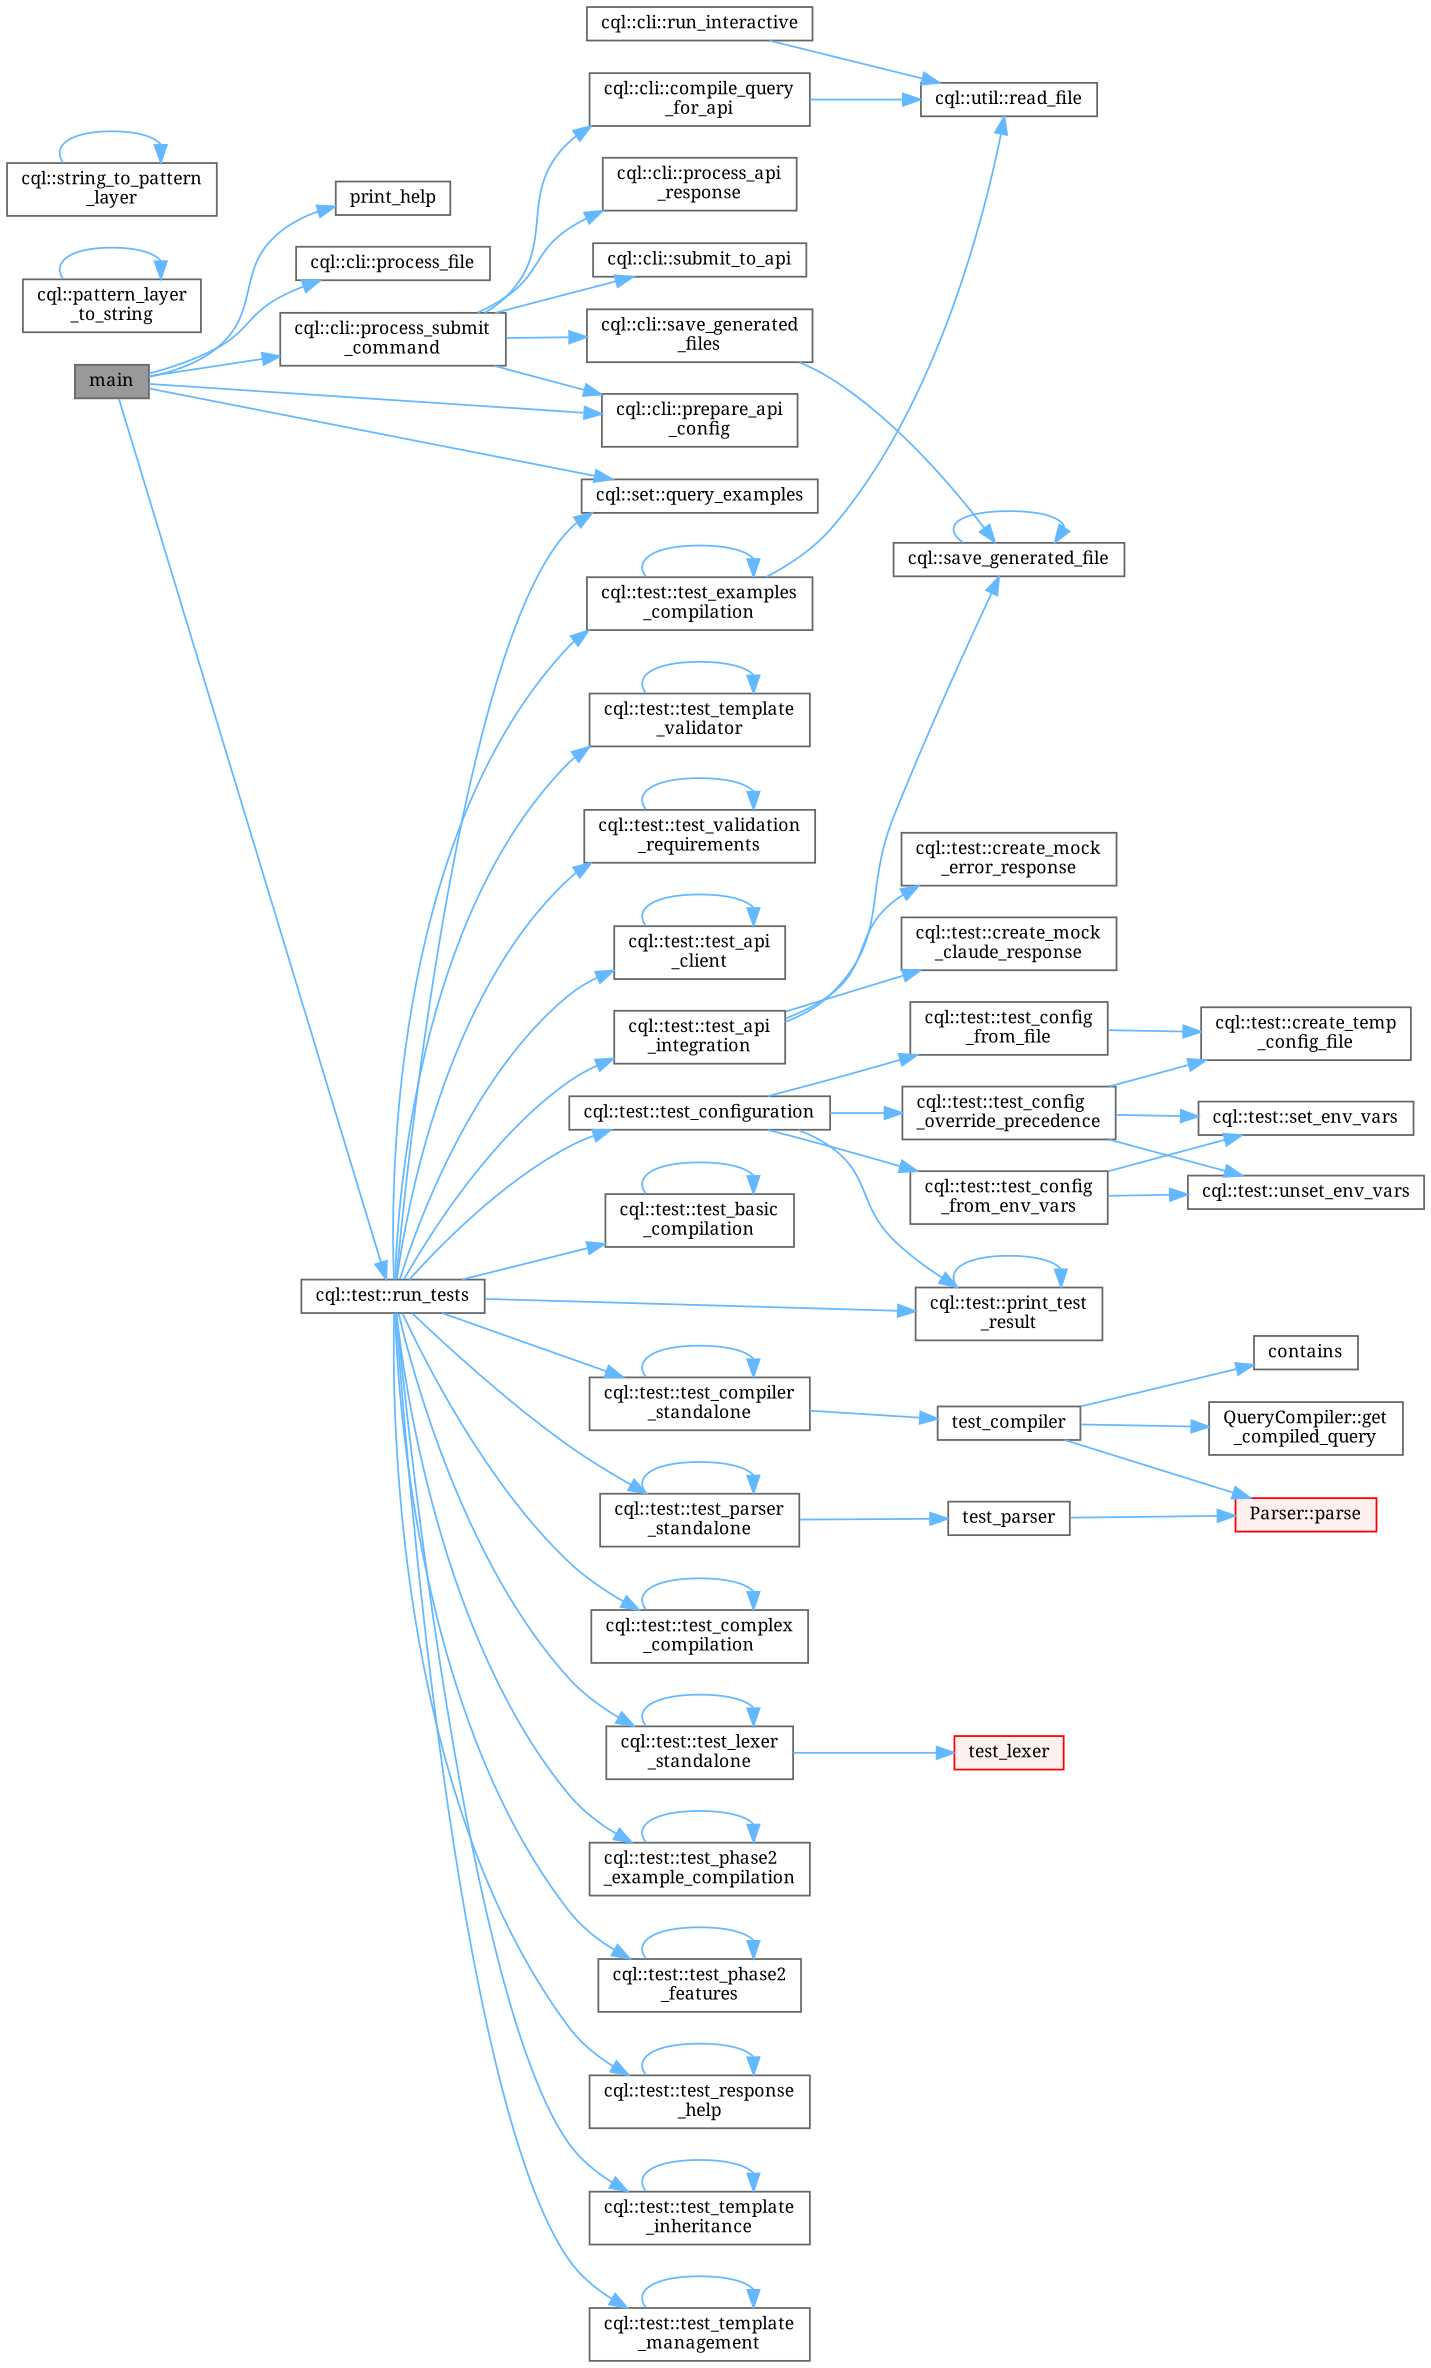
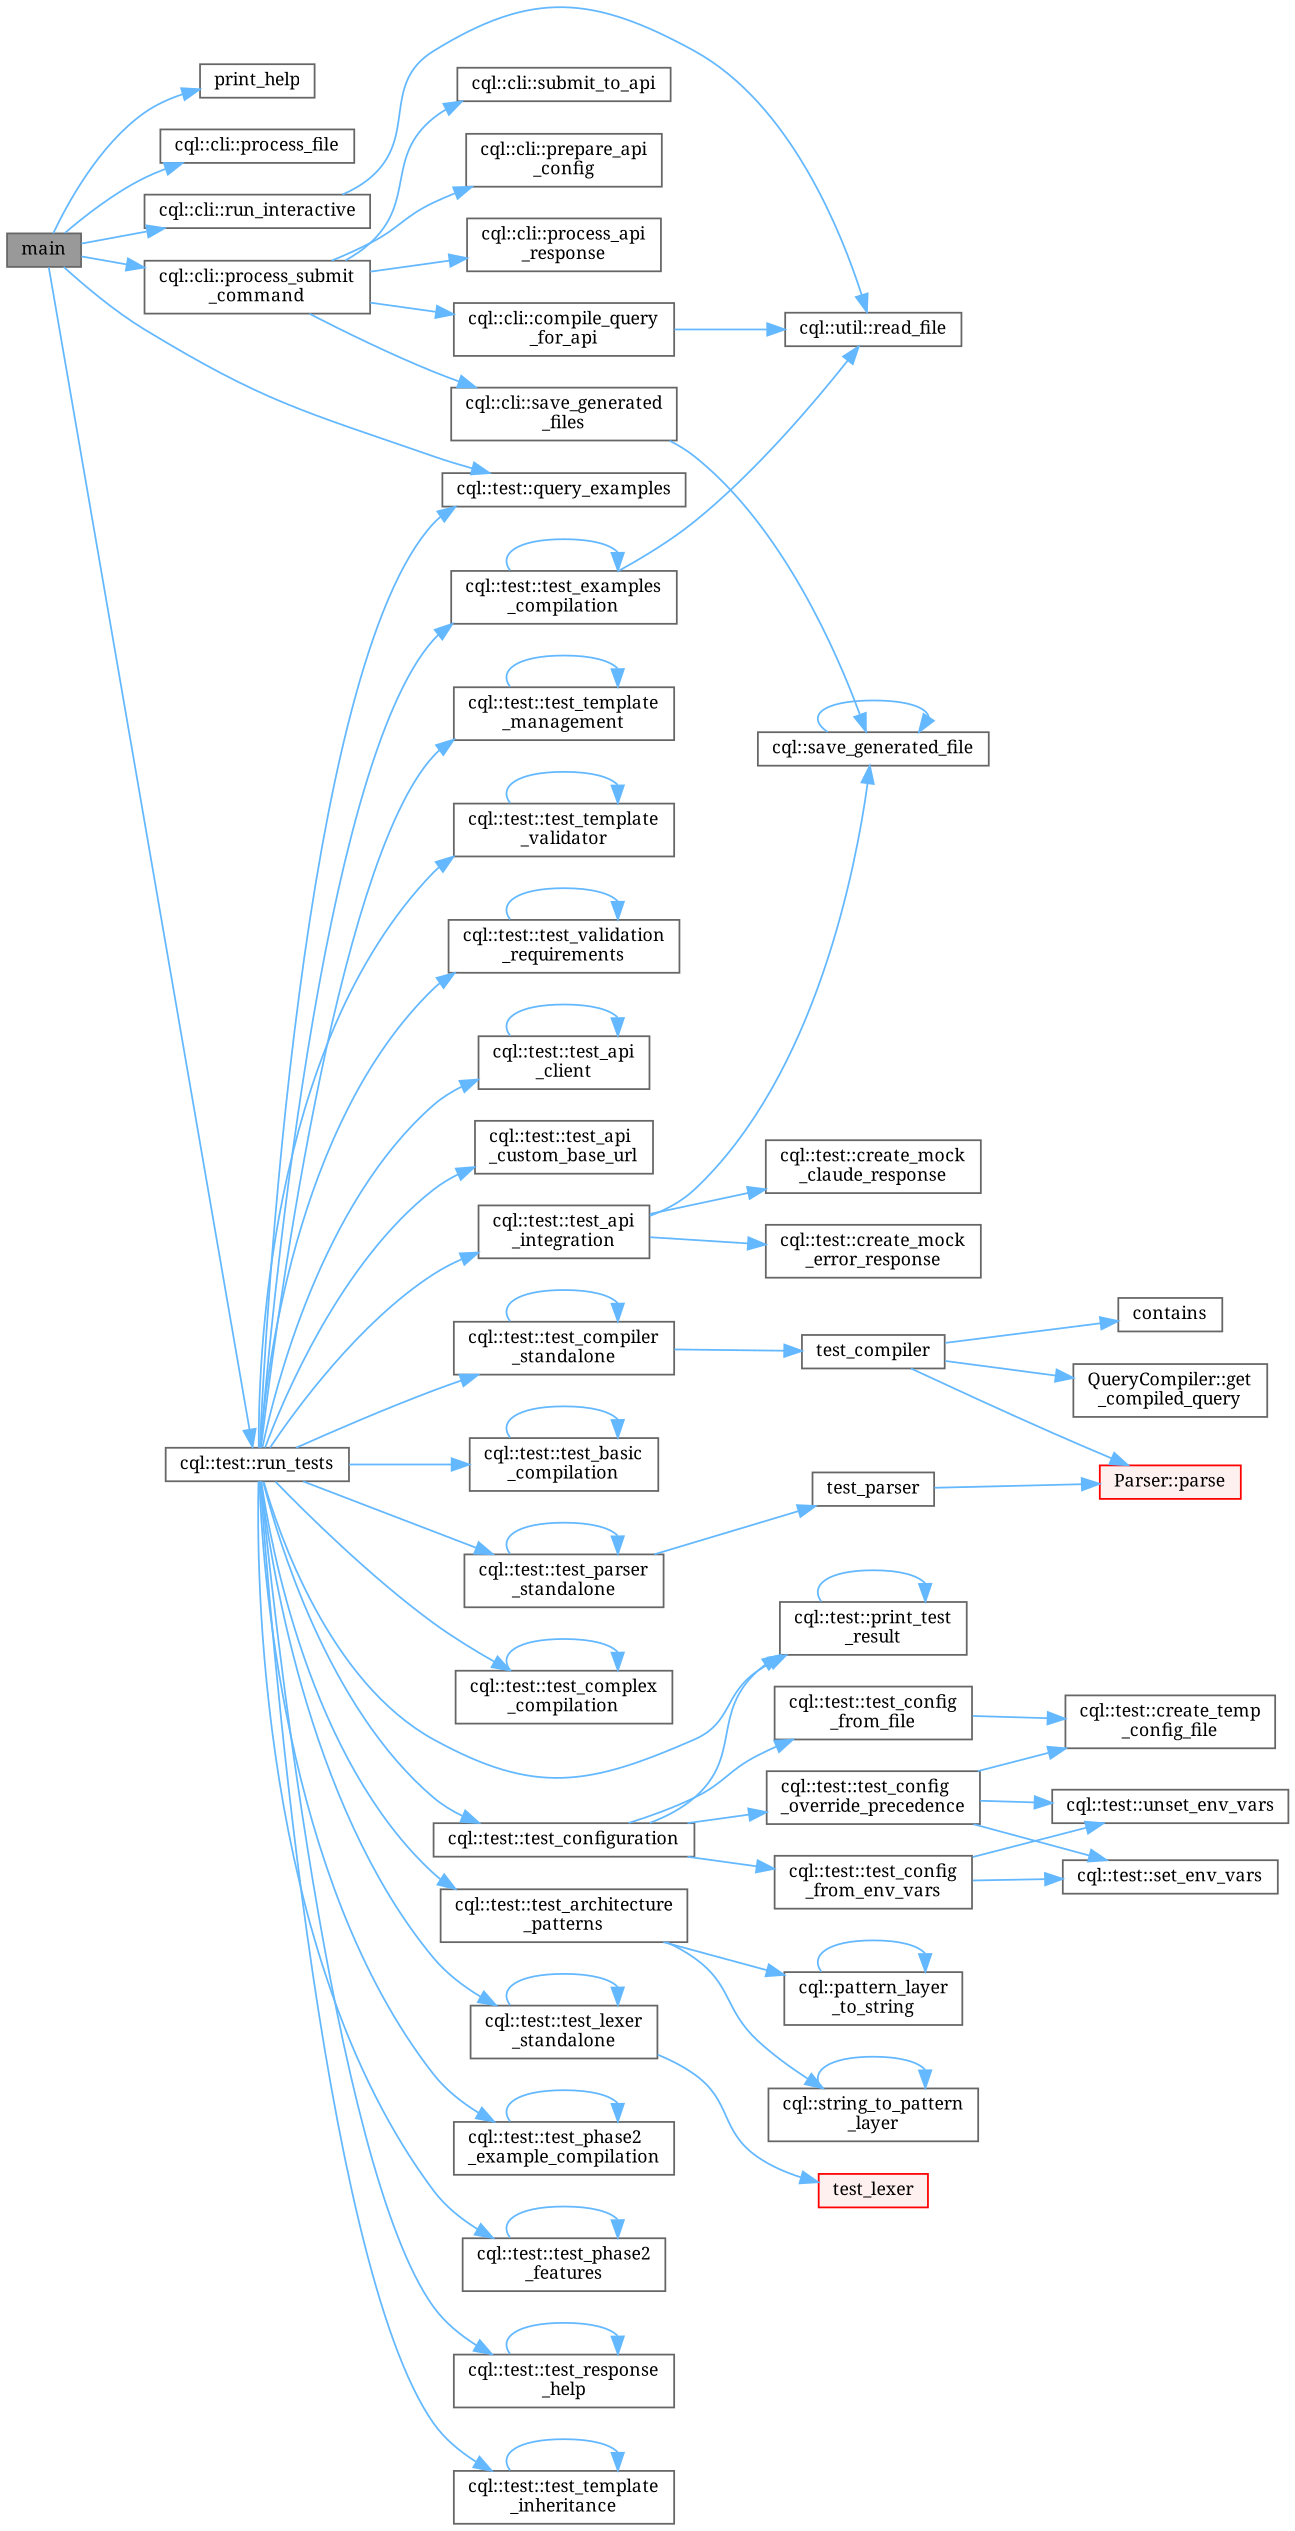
(366, 398) -> (114, 238)
(700, 496) -> (564, 490)
none -> (564, 1147)
none -> (564, 1916)
